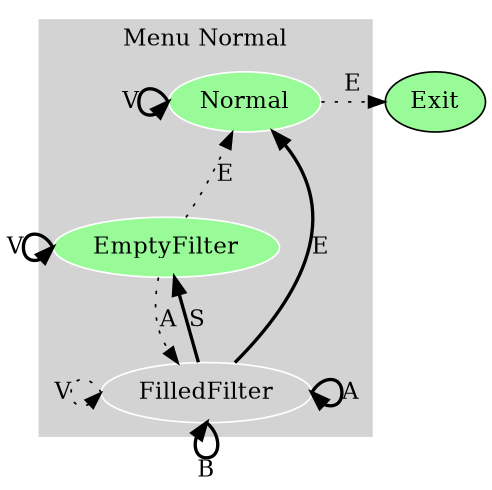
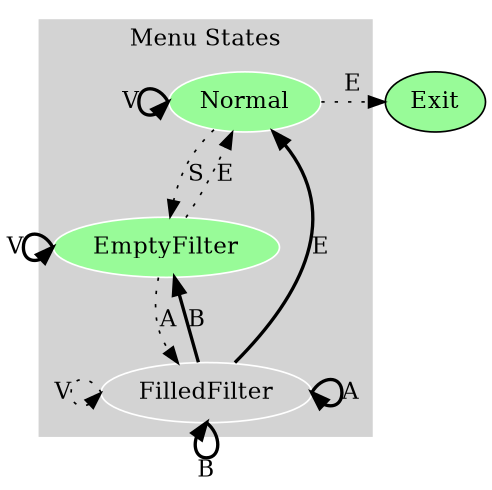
(206, 39) -> (206, 39)
none -> (188, 162)
(197, 320) -> (197, 320)
